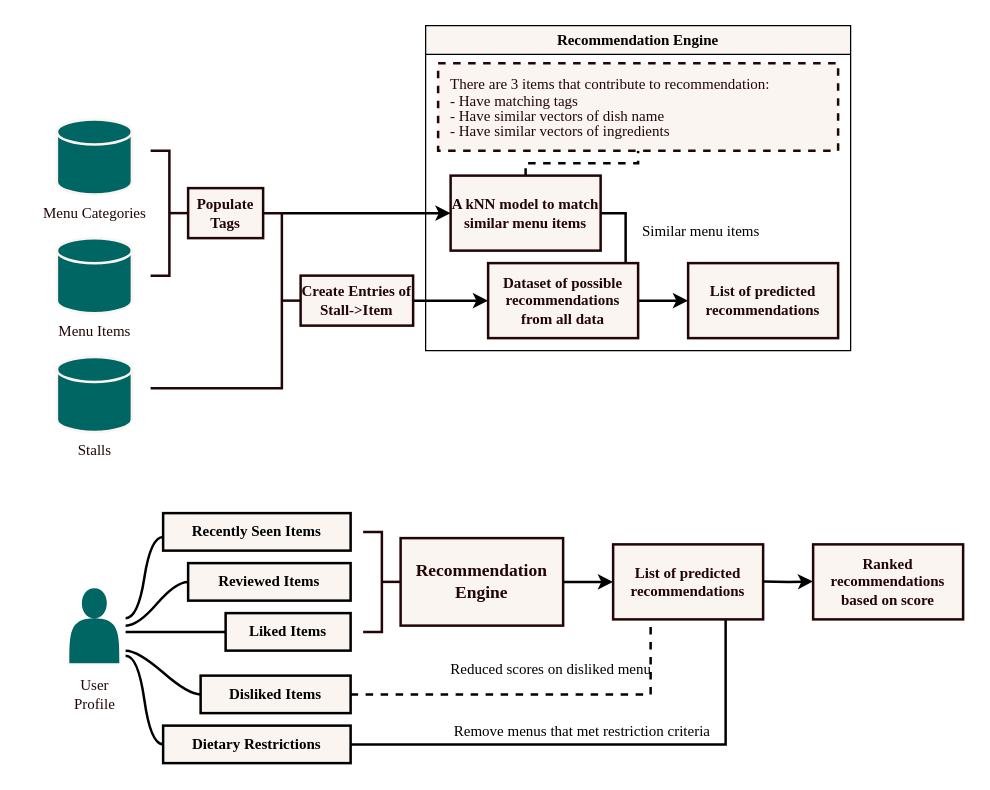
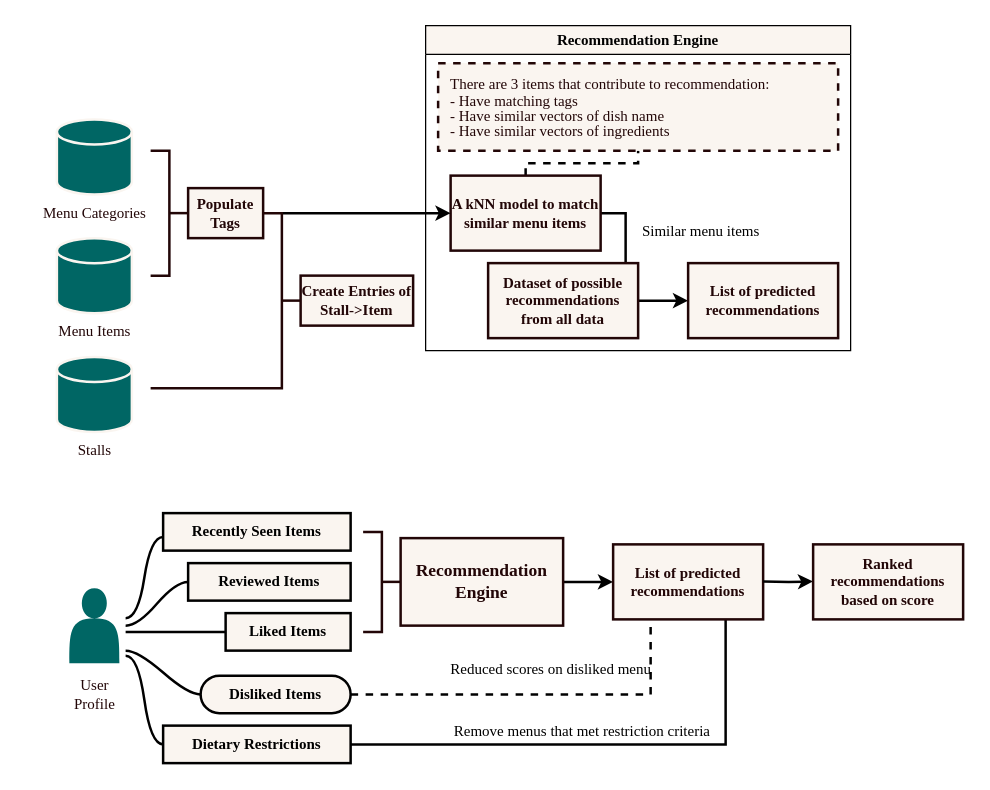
(445, 301) -> none
(276, 694) -> (276, 694)
